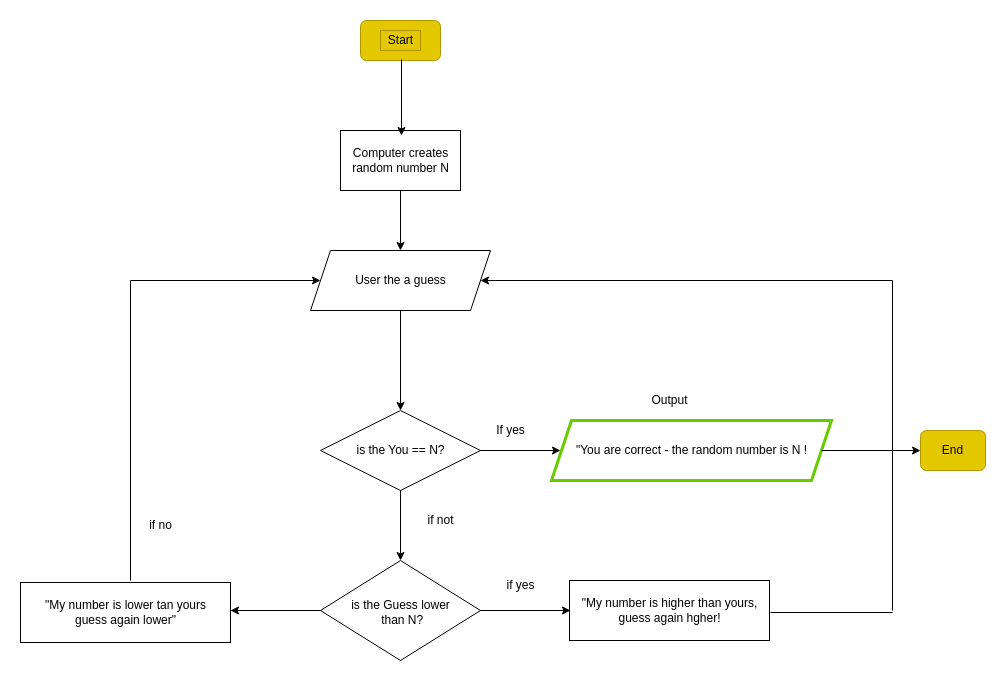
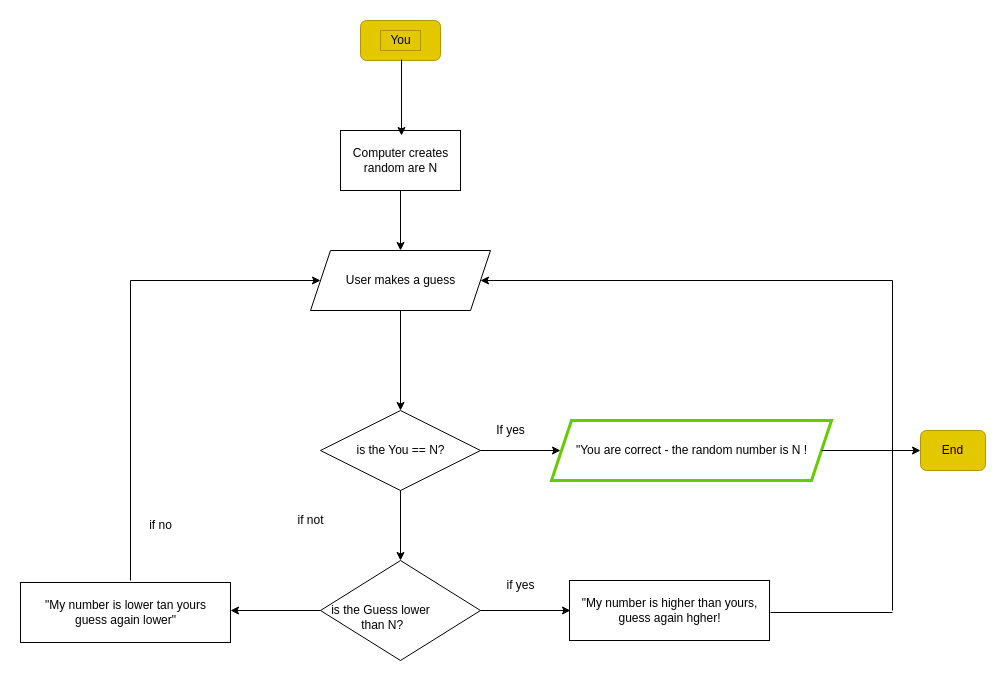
(401, 41) -> (401, 41)
(401, 161) -> (401, 161)
(401, 281) -> (401, 281)
(670, 401) -> none
(441, 521) -> (311, 521)
(401, 613) -> (381, 618)
